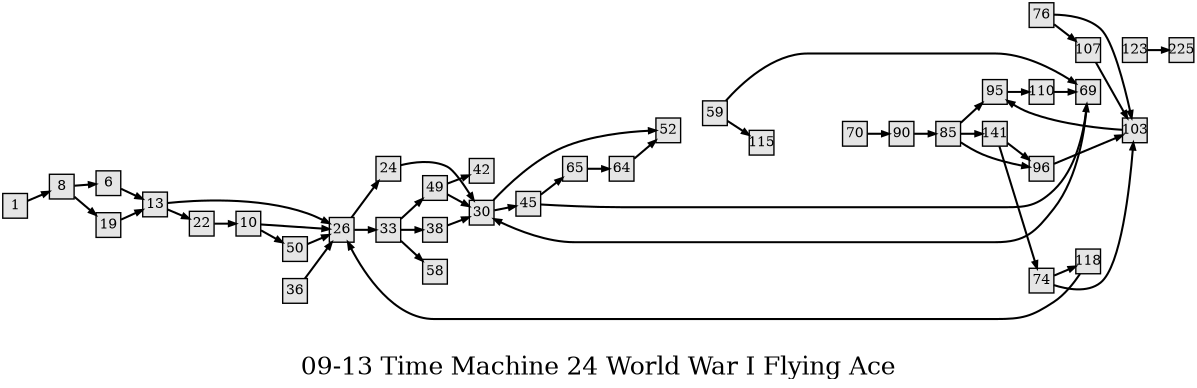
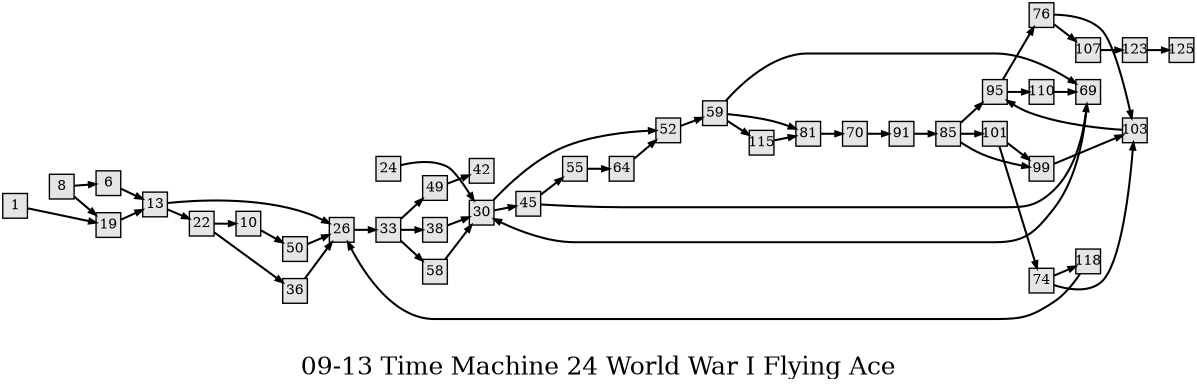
(1181, 50) -> (1181, 50)
none -> (1014, 61)
(1110, 87) -> (1108, 50)
none -> (688, 123)
none -> (808, 134)
(902, 134) -> (902, 134)
(995, 134) -> (995, 134)
(575, 169) -> (575, 169)
(1042, 169) -> (1042, 169)
(35, 198) -> (58, 215)
(455, 199) -> (456, 245)
(363, 202) -> none
(292, 227) -> none
none -> (246, 255)
